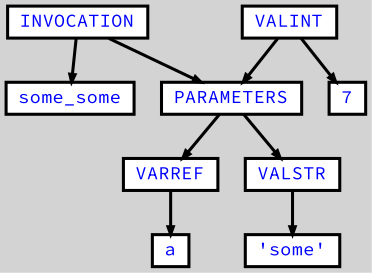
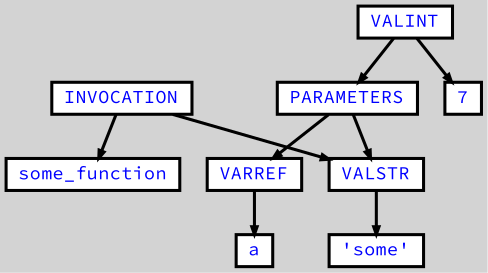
(151, 59) -> (247, 136)
(70, 98) -> (93, 174)
